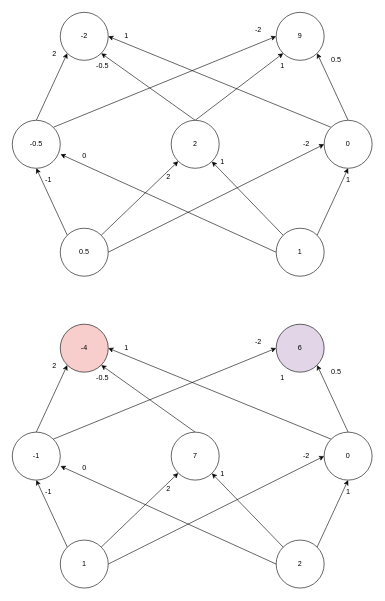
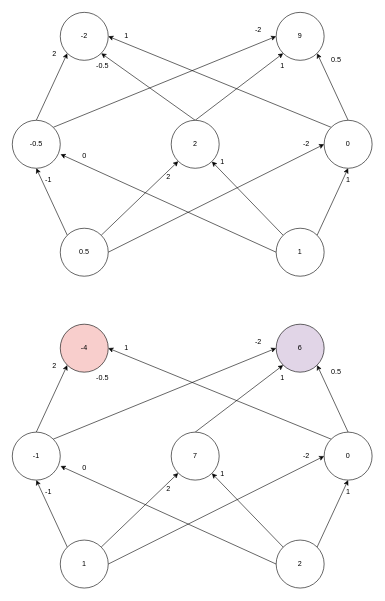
(148, 398) -> none
none -> (239, 399)
